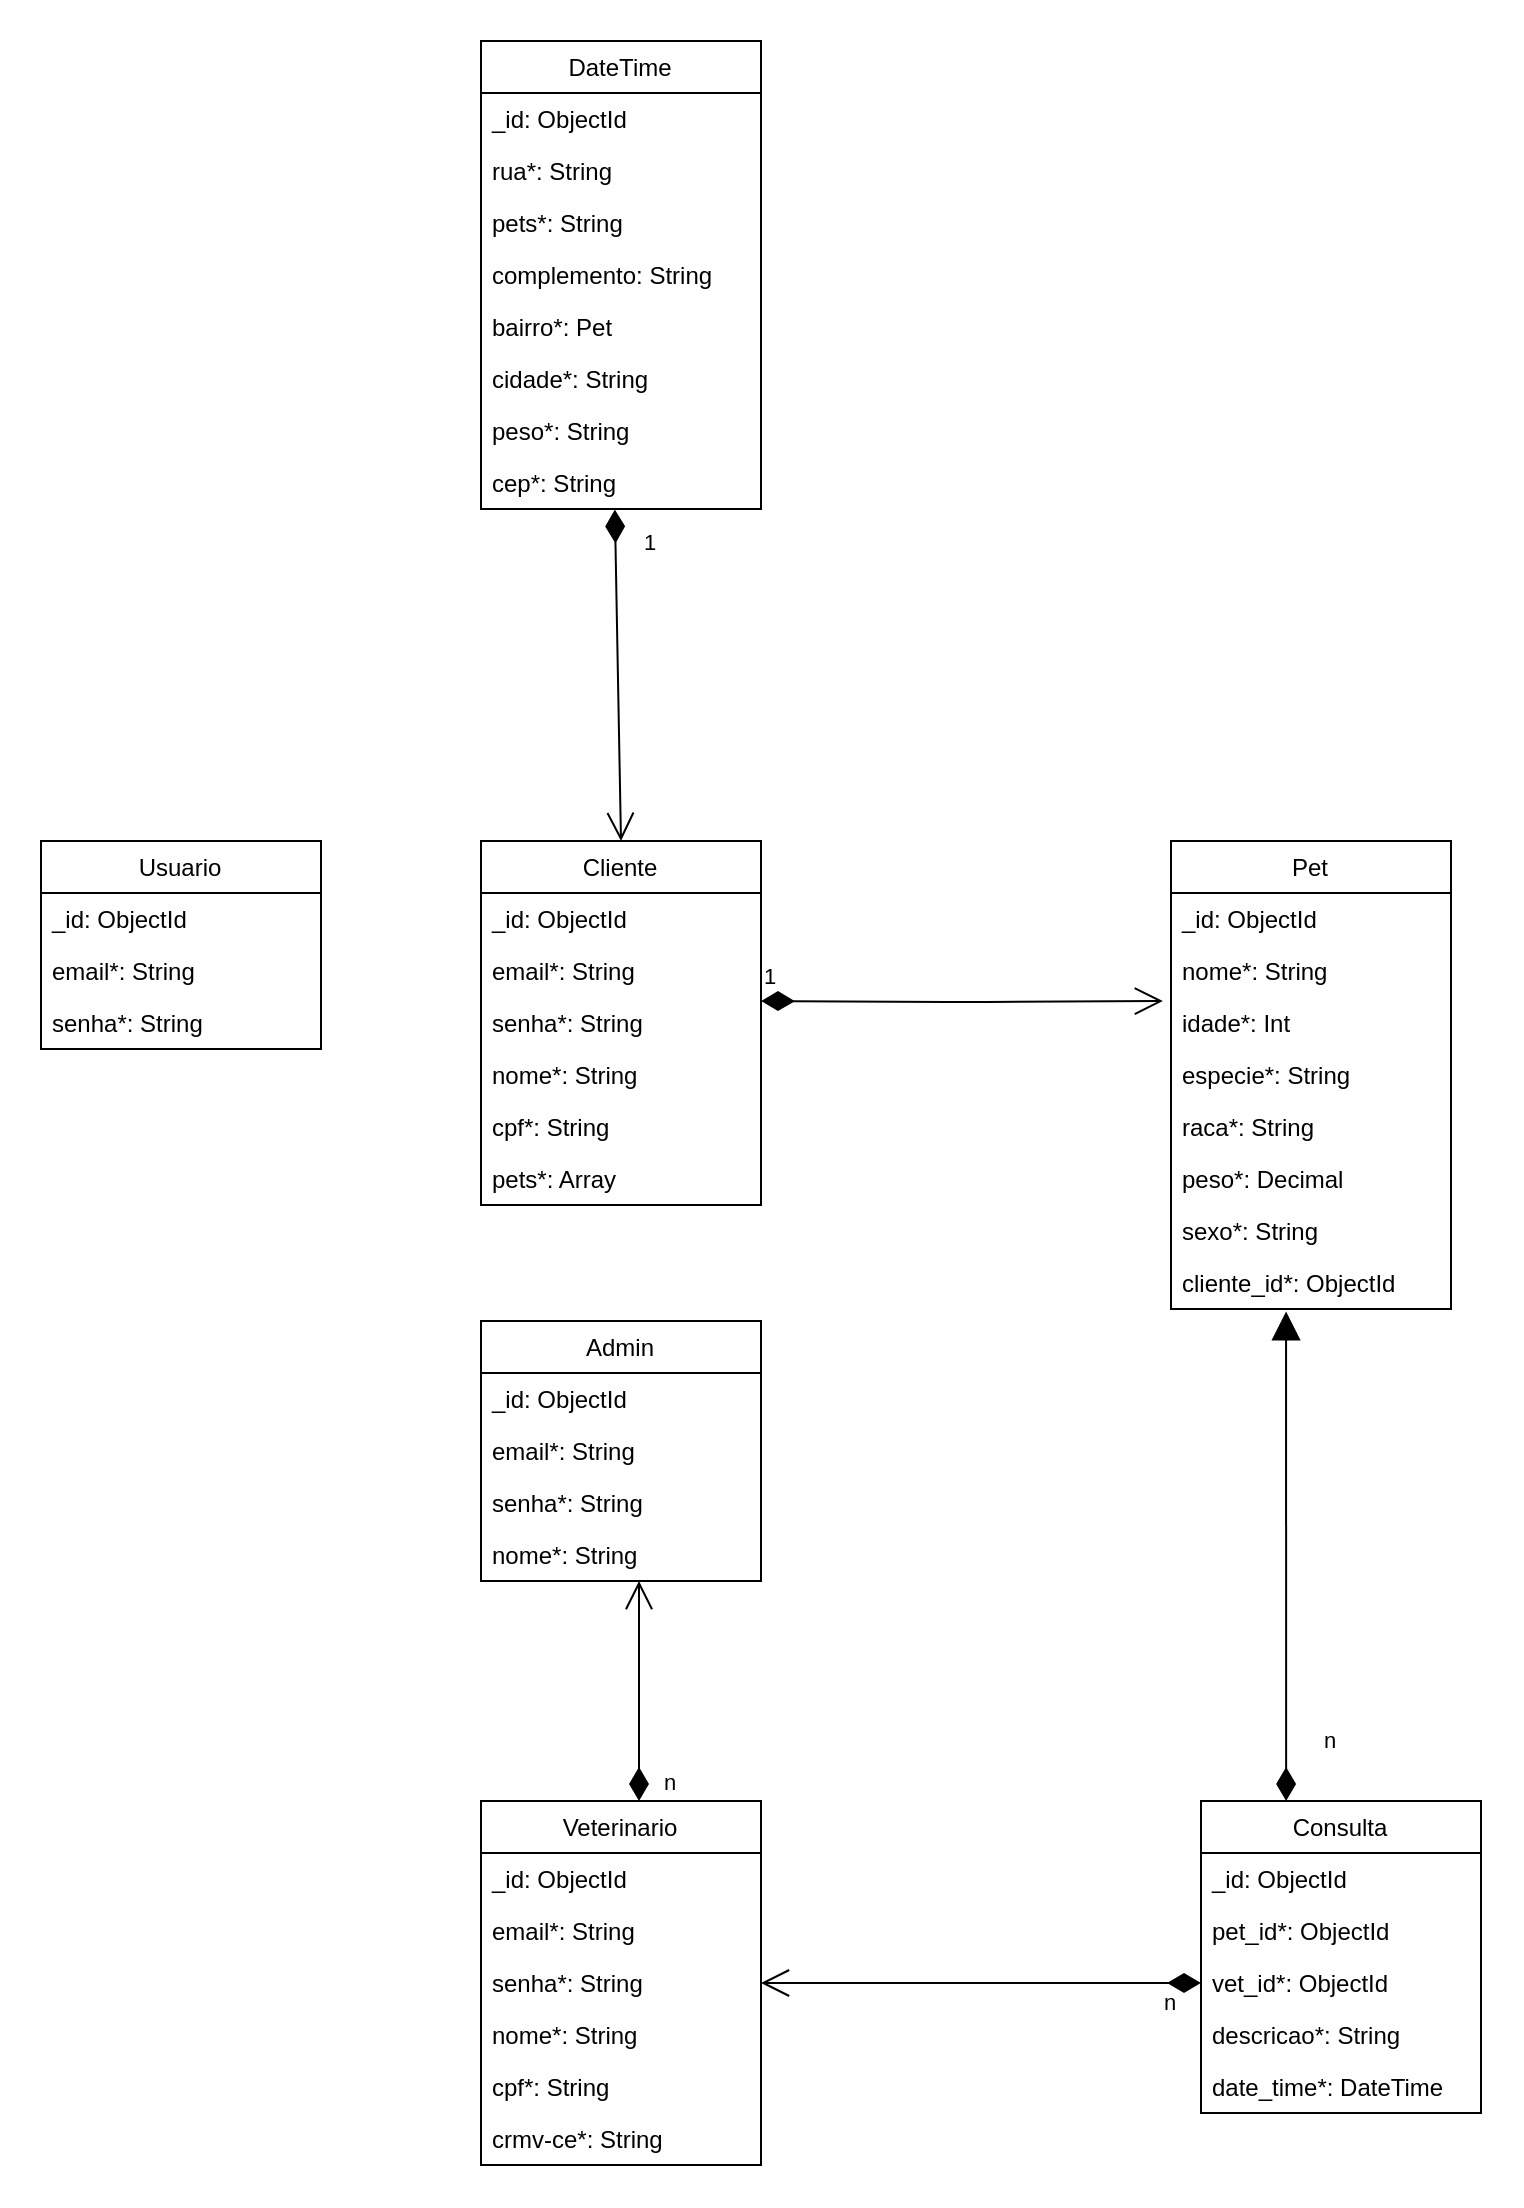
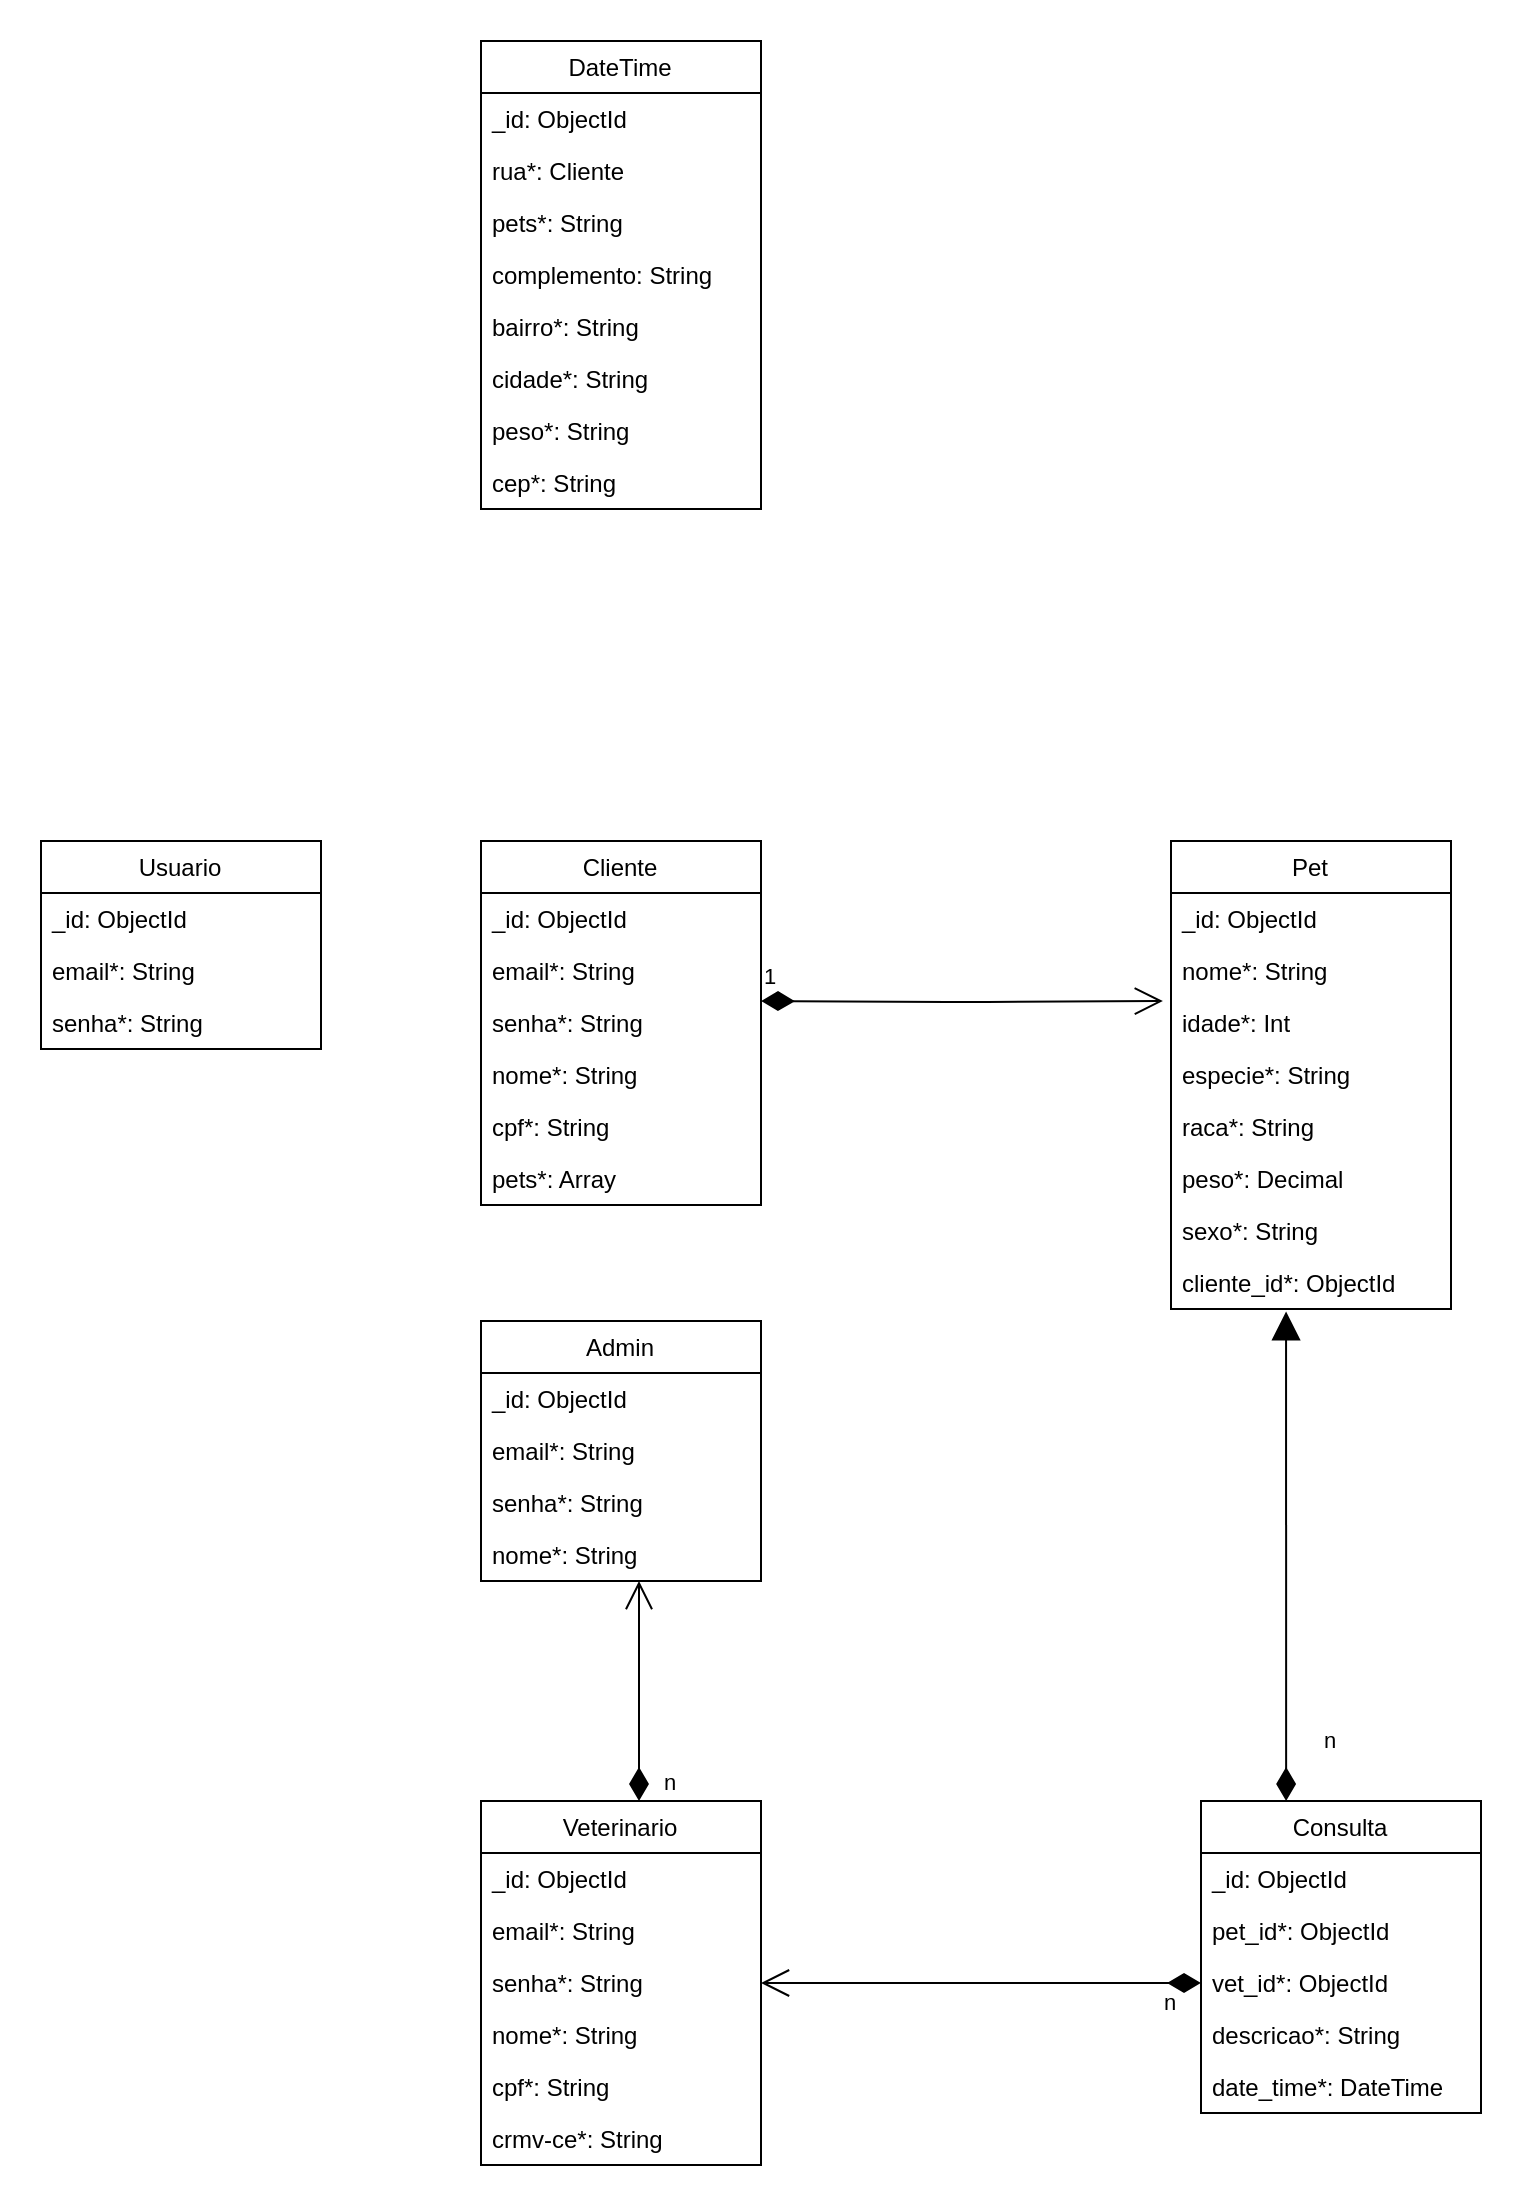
(563, 172) -> (567, 172)
(563, 328) -> (580, 328)
(618, 688) -> none
